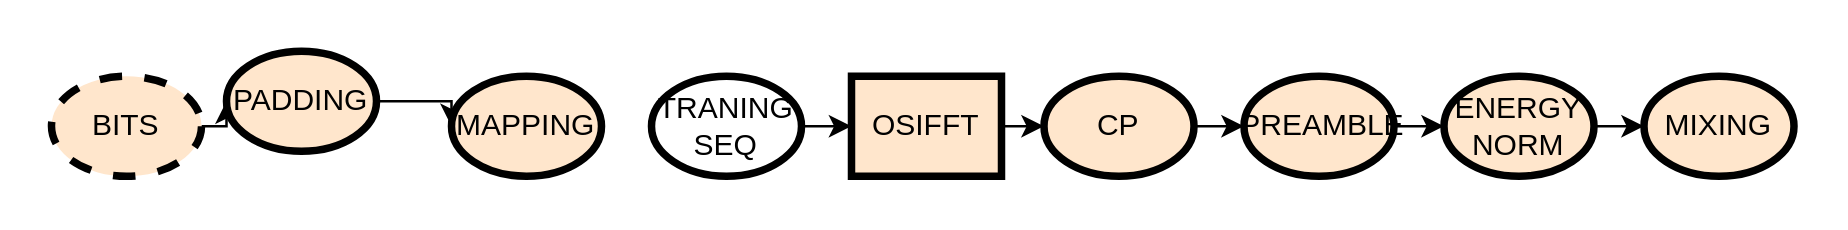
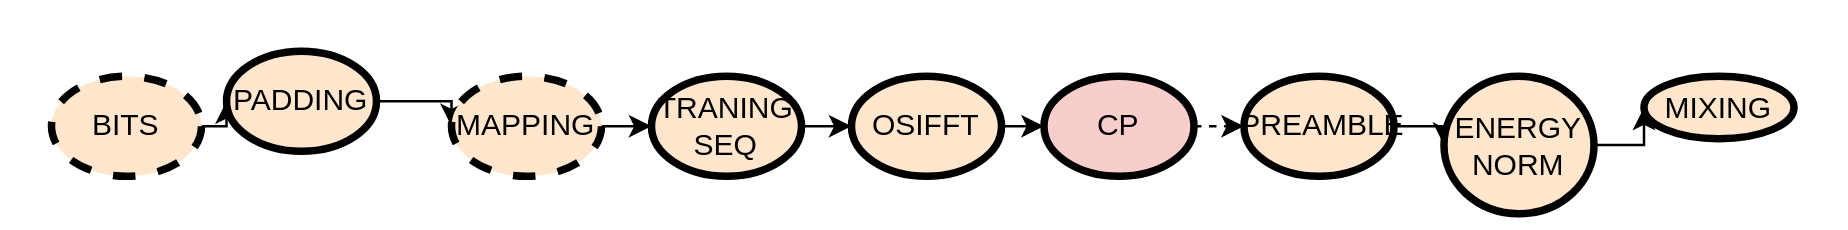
(526, 126) -> (526, 126)
none -> (618, 126)
(726, 126) -> (726, 126)
(926, 126) -> (926, 126)
(1119, 126) -> (1119, 126)
(1210, 126) -> (1210, 126)
(1519, 126) -> (1519, 145)
(1719, 126) -> (1719, 108)
